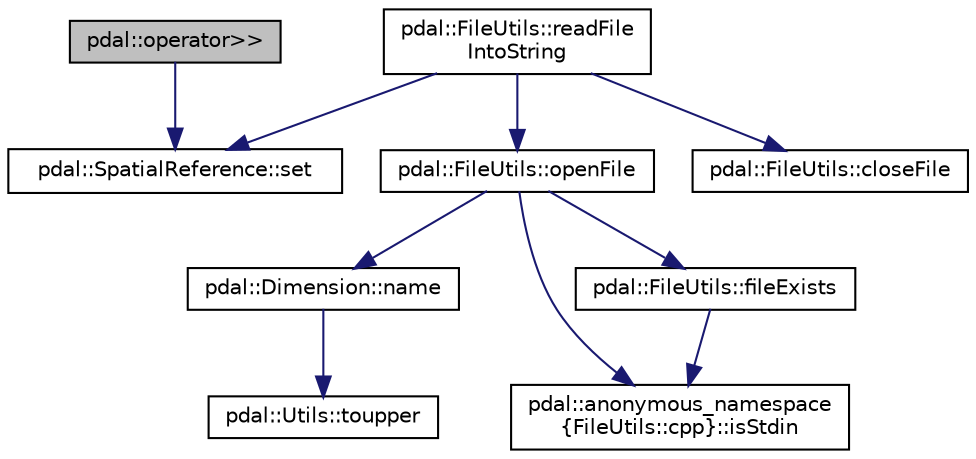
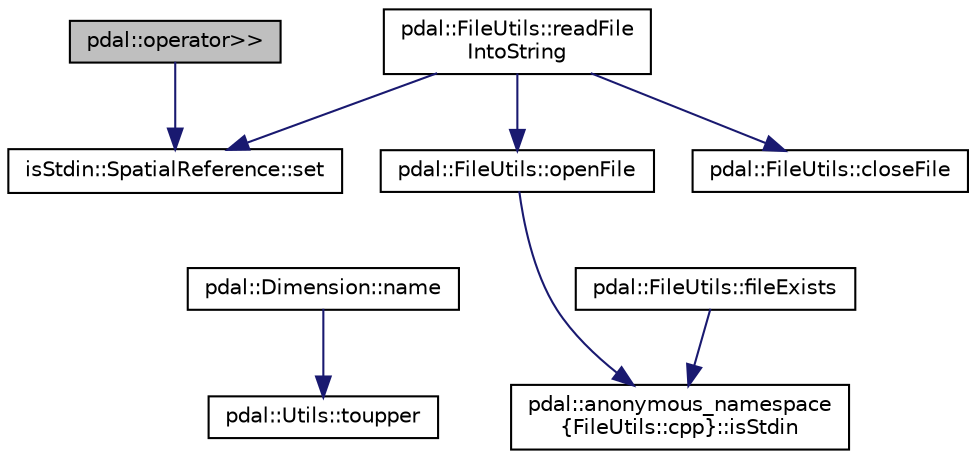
(175, 171) -> (175, 171)
(430, 224) -> none
(607, 224) -> none
